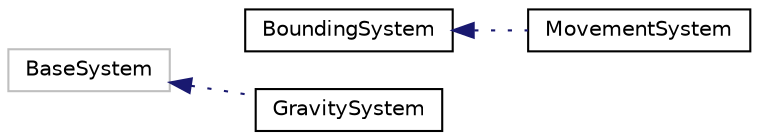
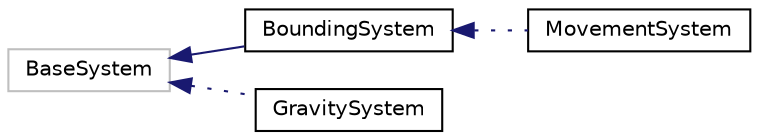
none -> (218, 51)
